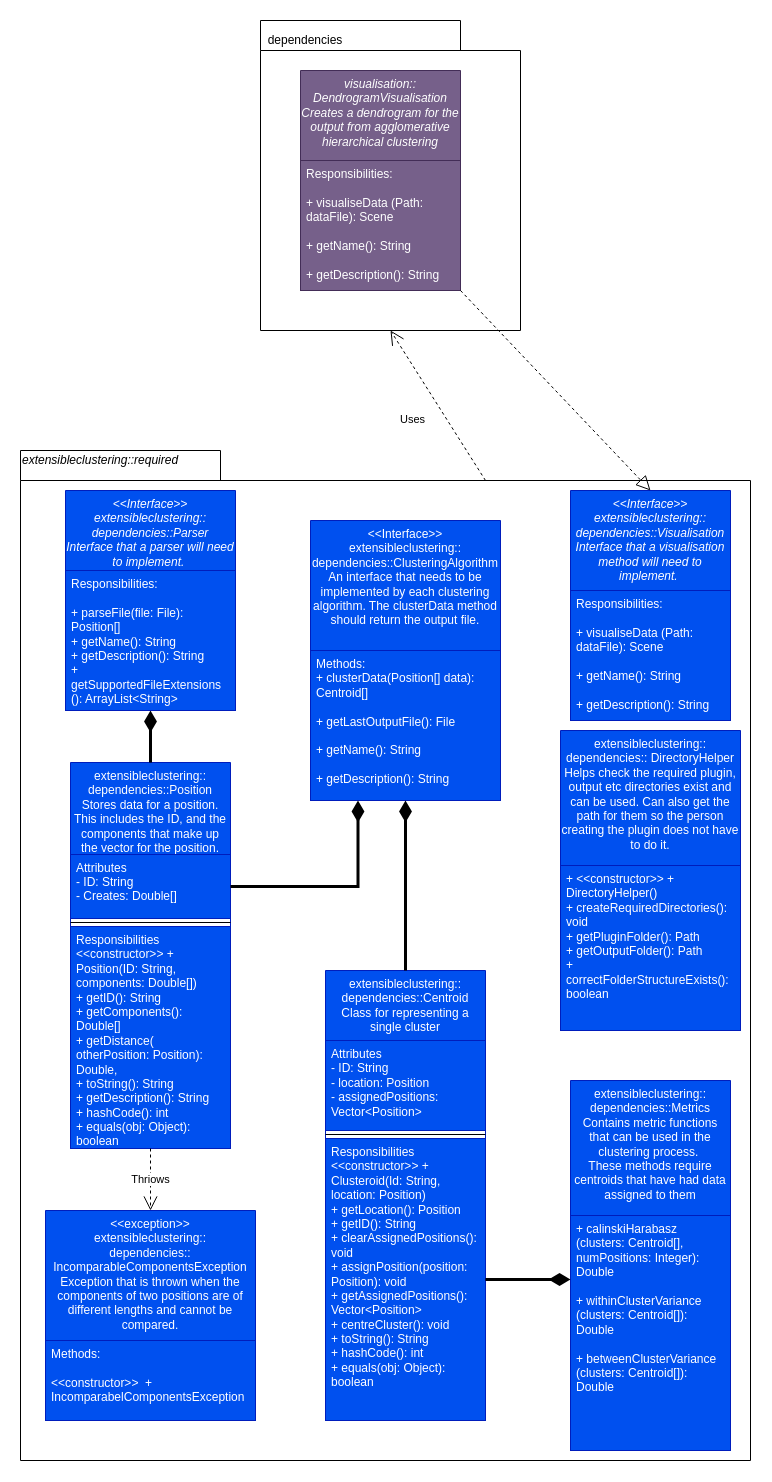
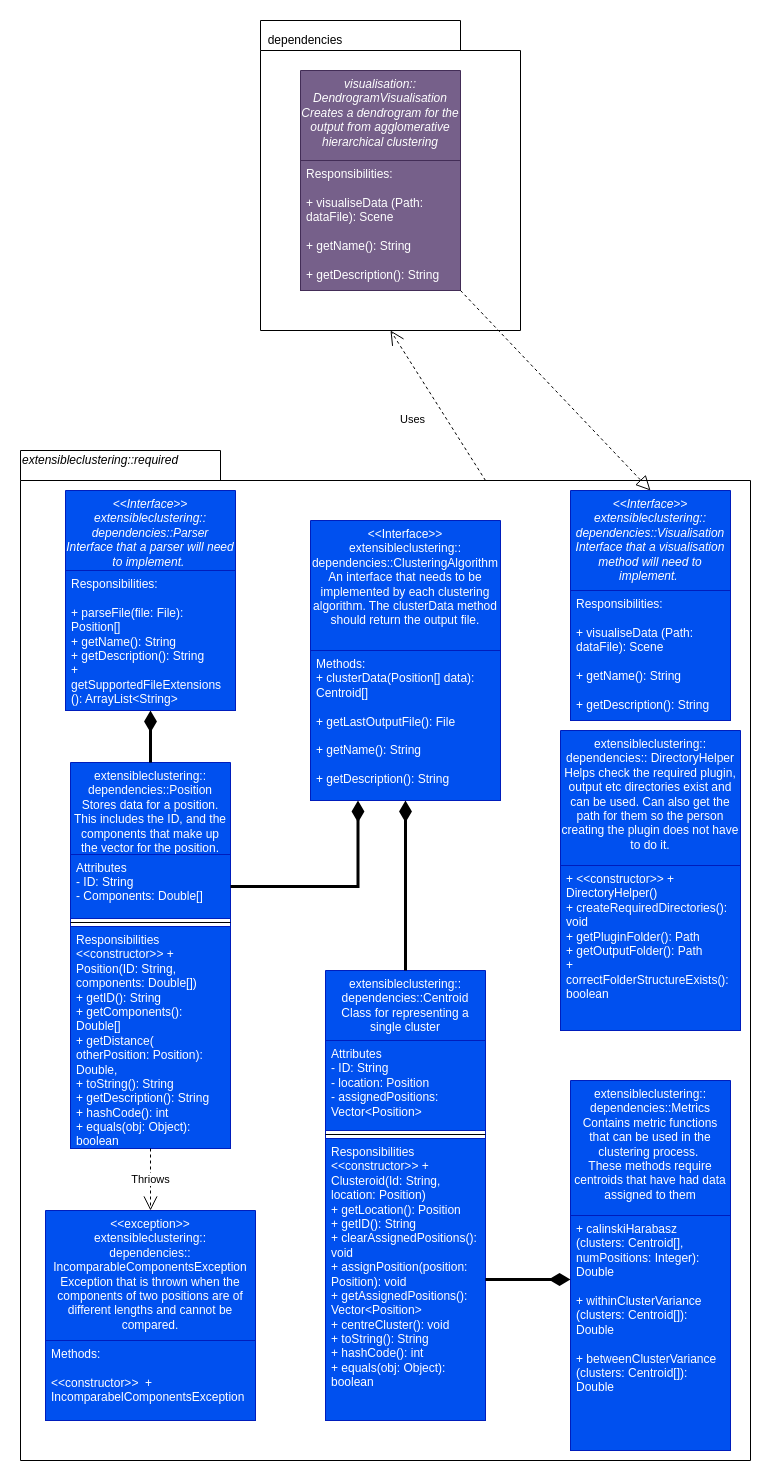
(108, 868) -> (108, 868)
